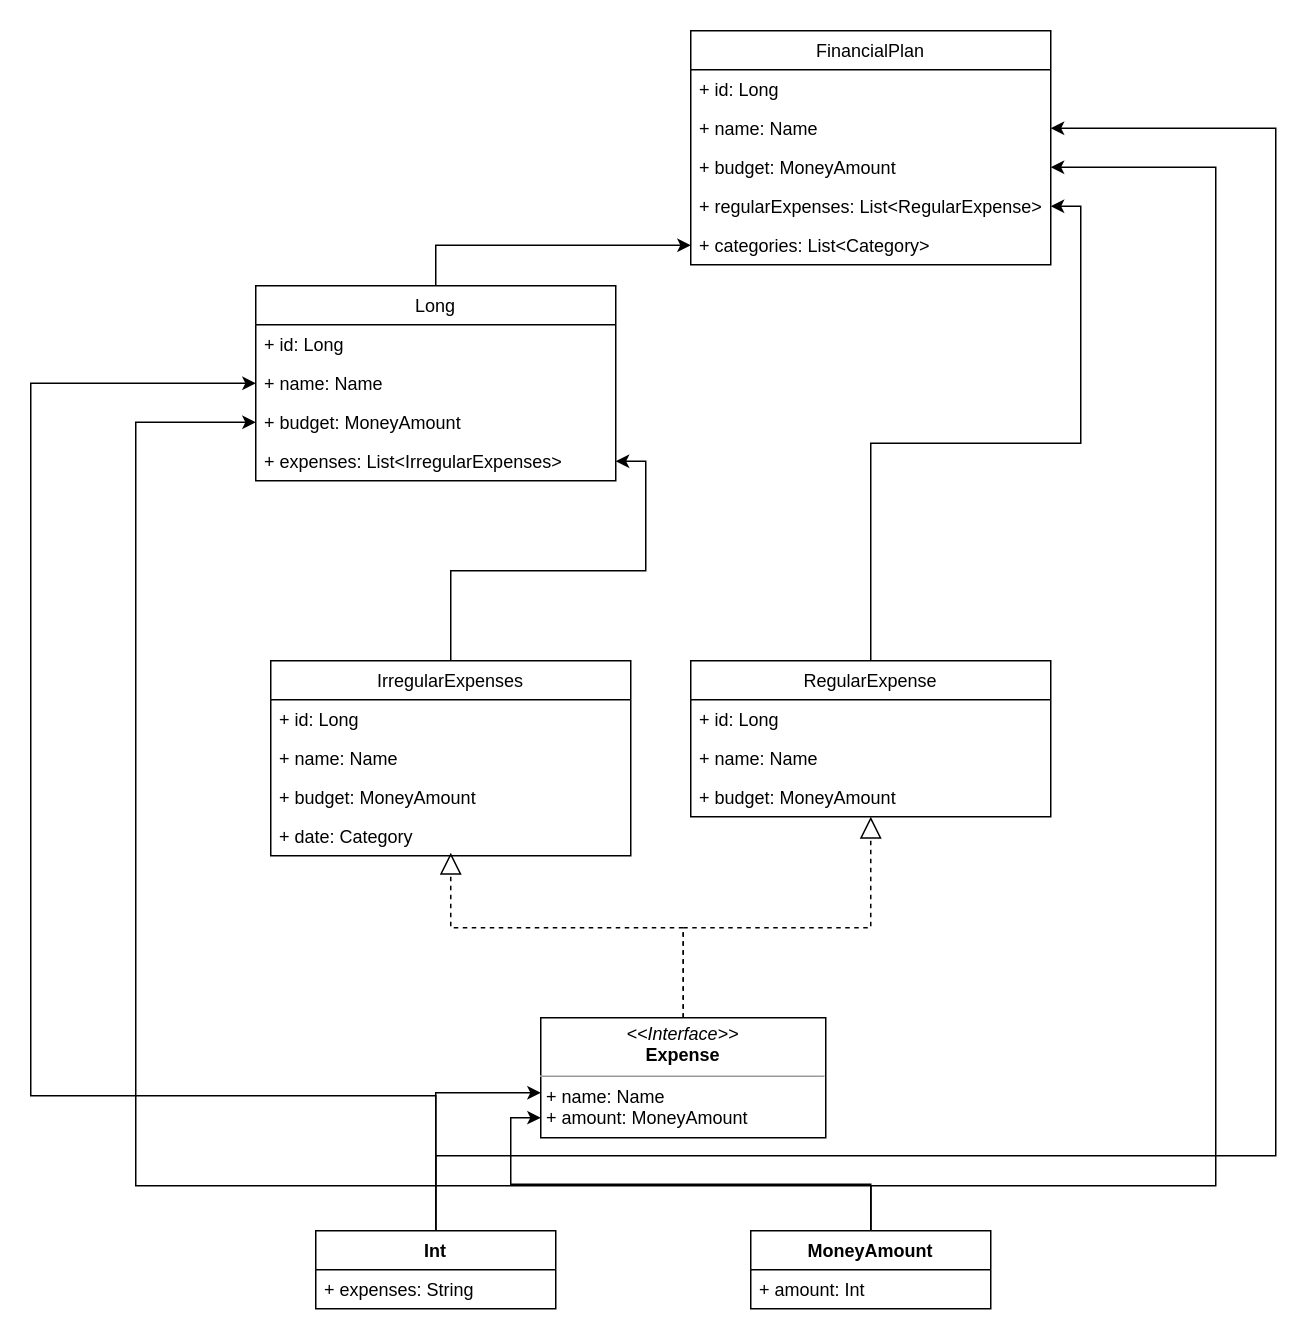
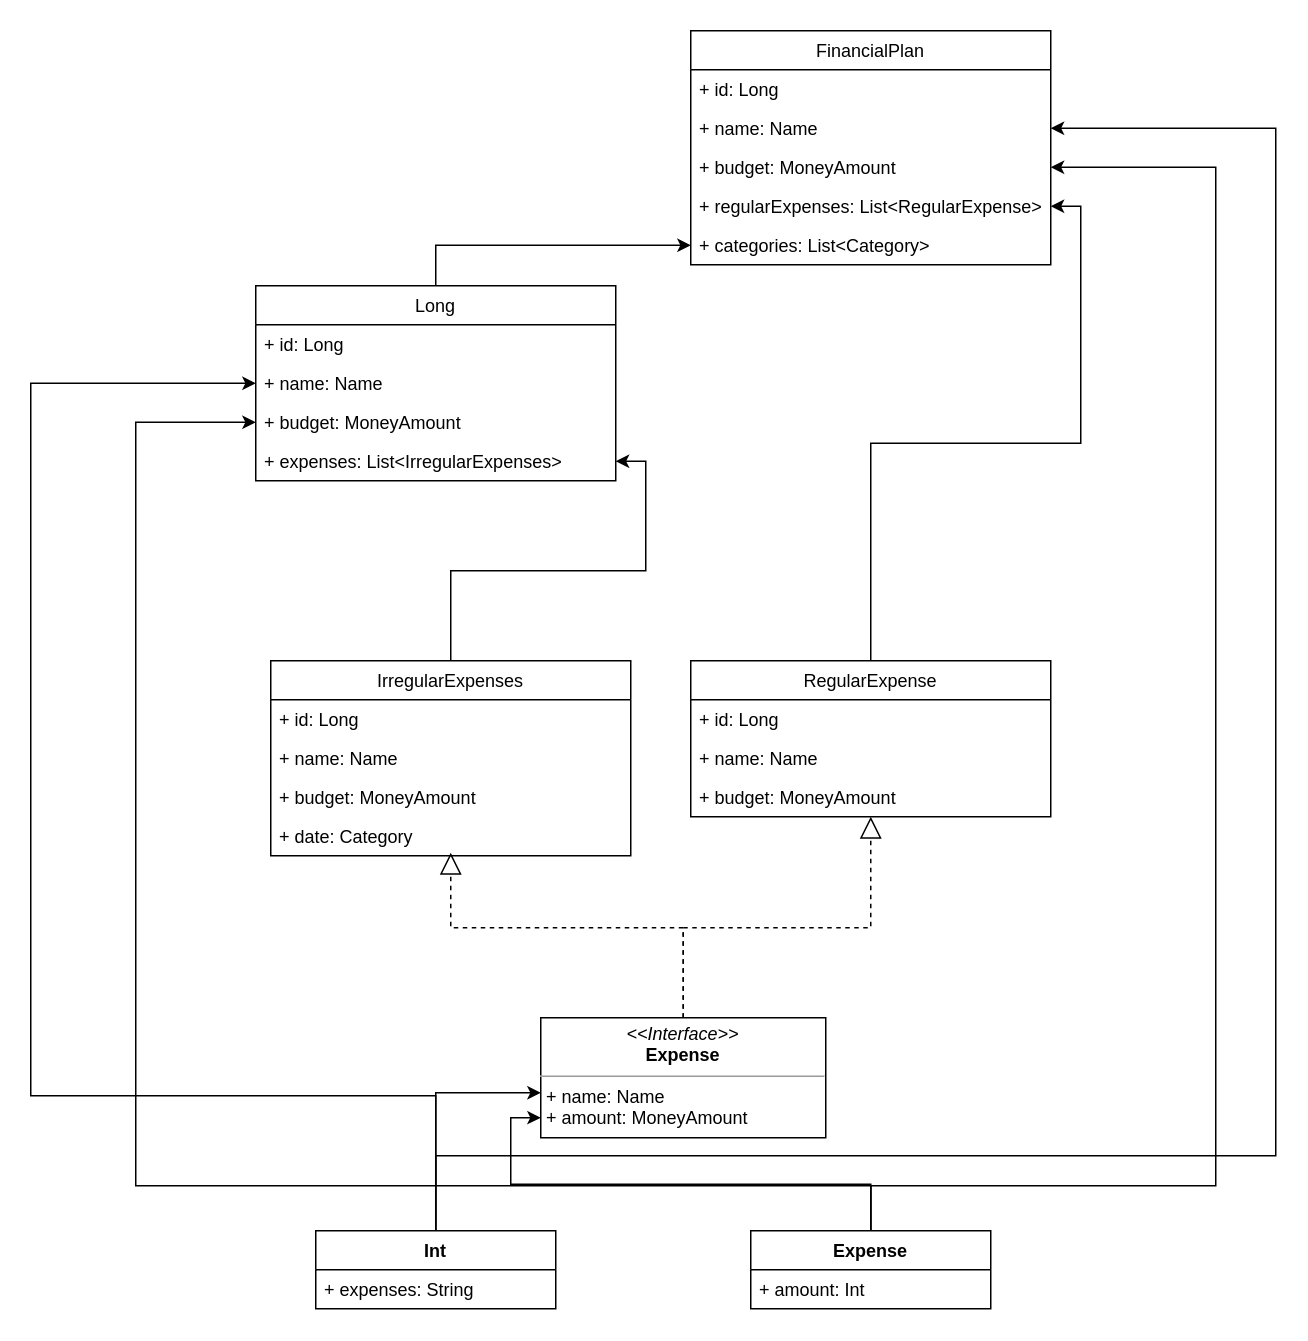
(870, 1251) -> (870, 1251)
